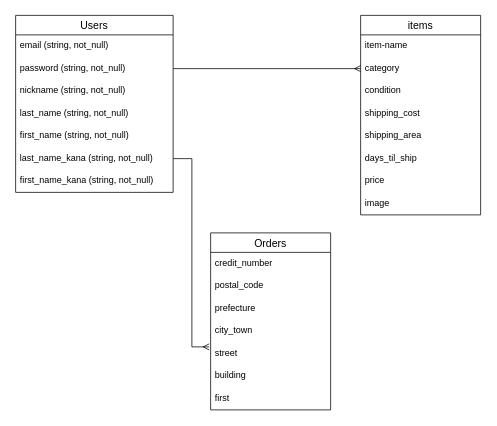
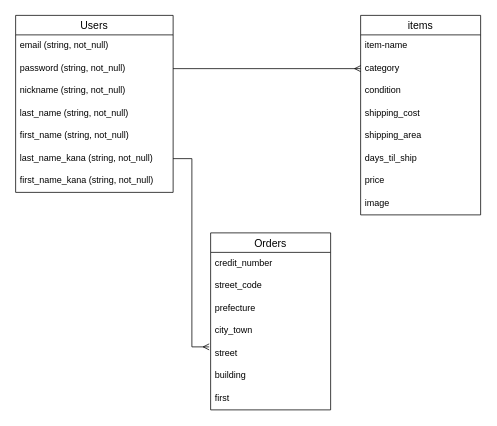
(241, 285) -> (242, 285)
